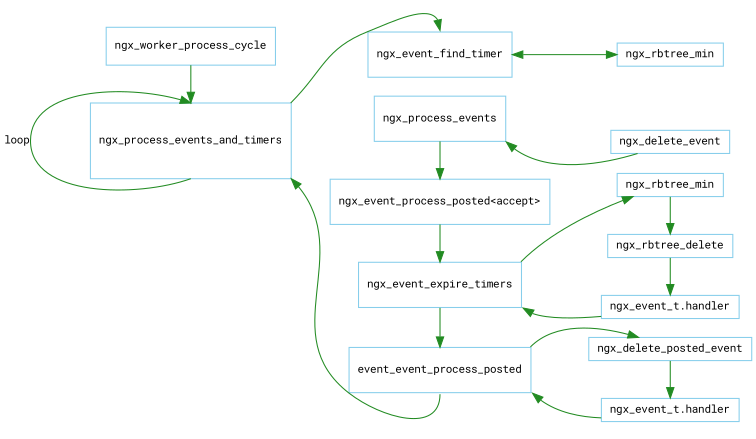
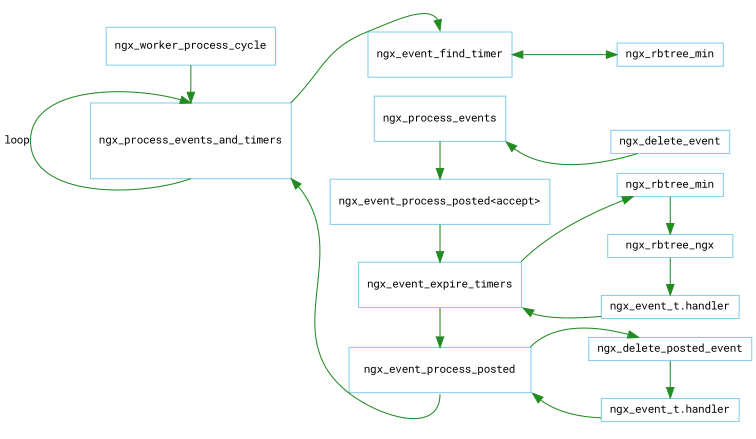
(670, 246) -> (670, 246)
(440, 370) -> (440, 370)
